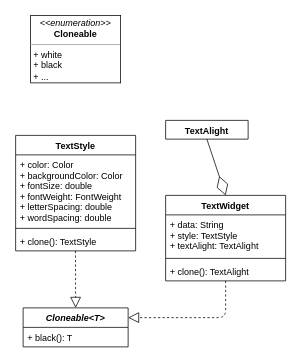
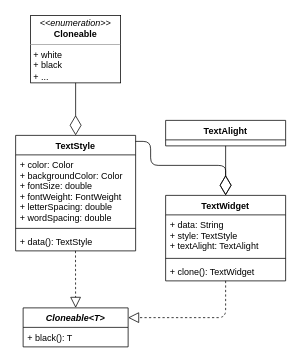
none -> (75, 99)
(207, 130) -> (225, 133)
none -> (172, 165)
(64, 242) -> (63, 242)
(215, 272) -> (217, 272)
